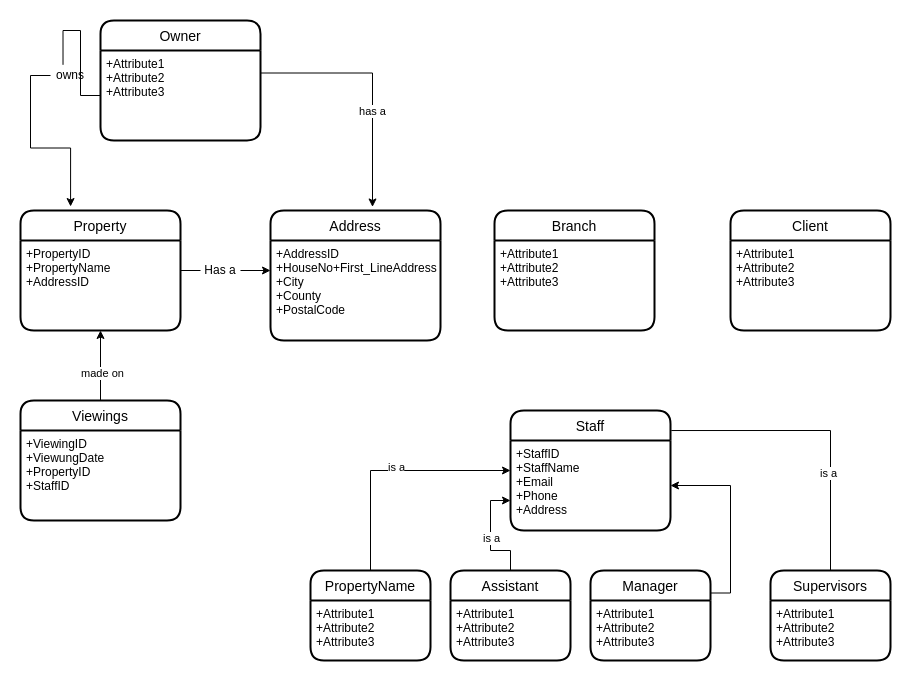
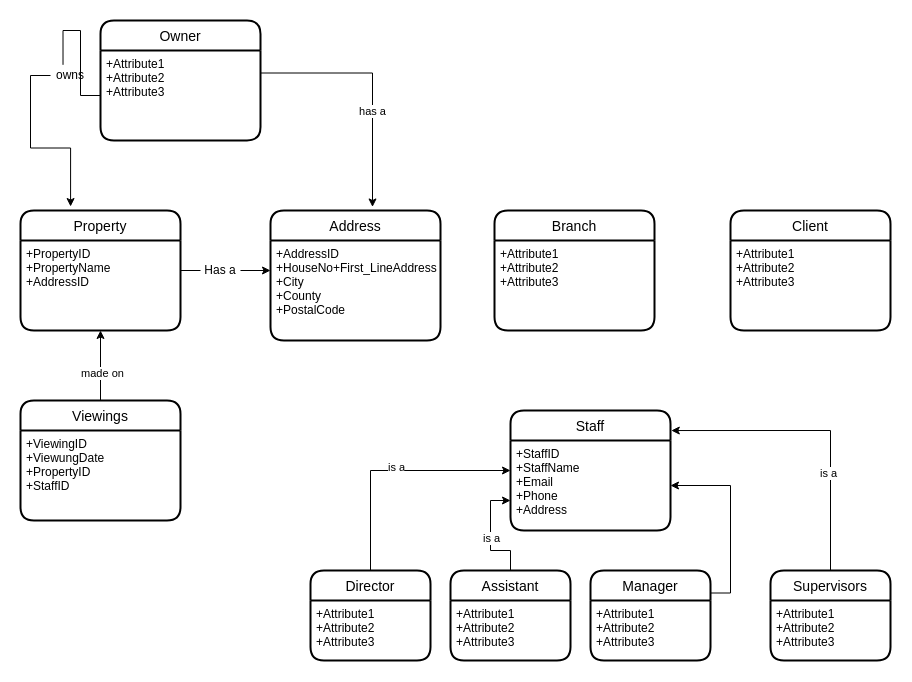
(676, 431) -> (680, 431)
(370, 586) -> (370, 586)
